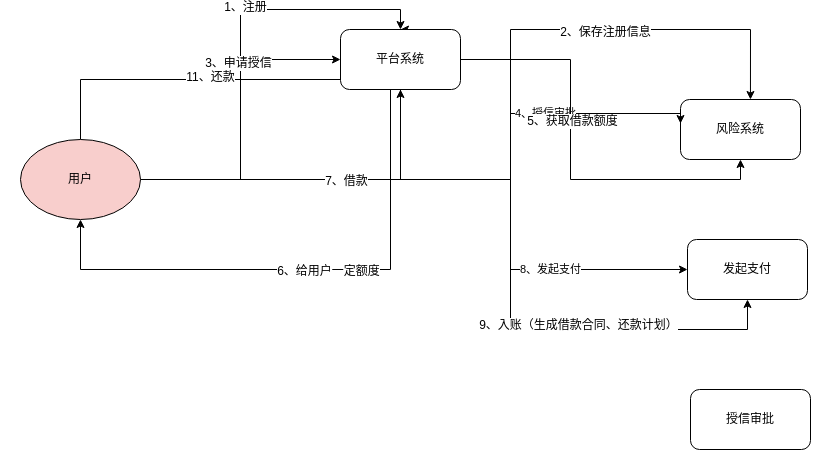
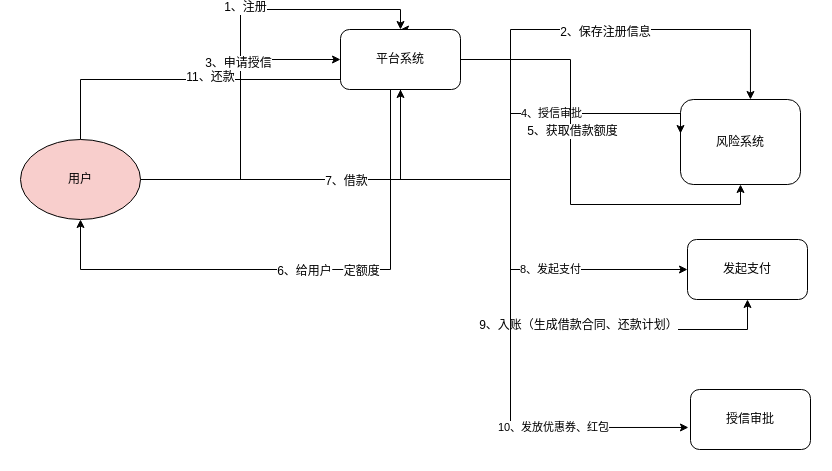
(741, 130) -> (741, 142)
none -> (548, 427)
